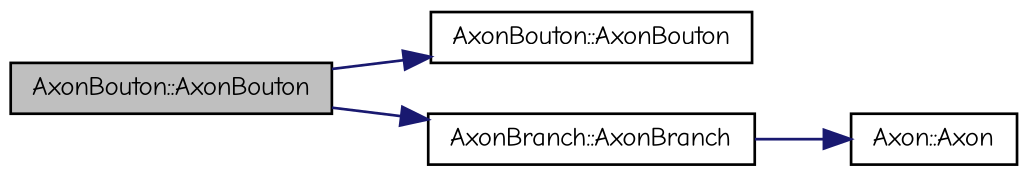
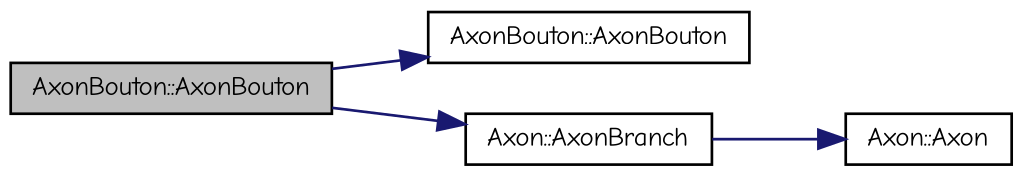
(591, 139) -> (589, 139)
